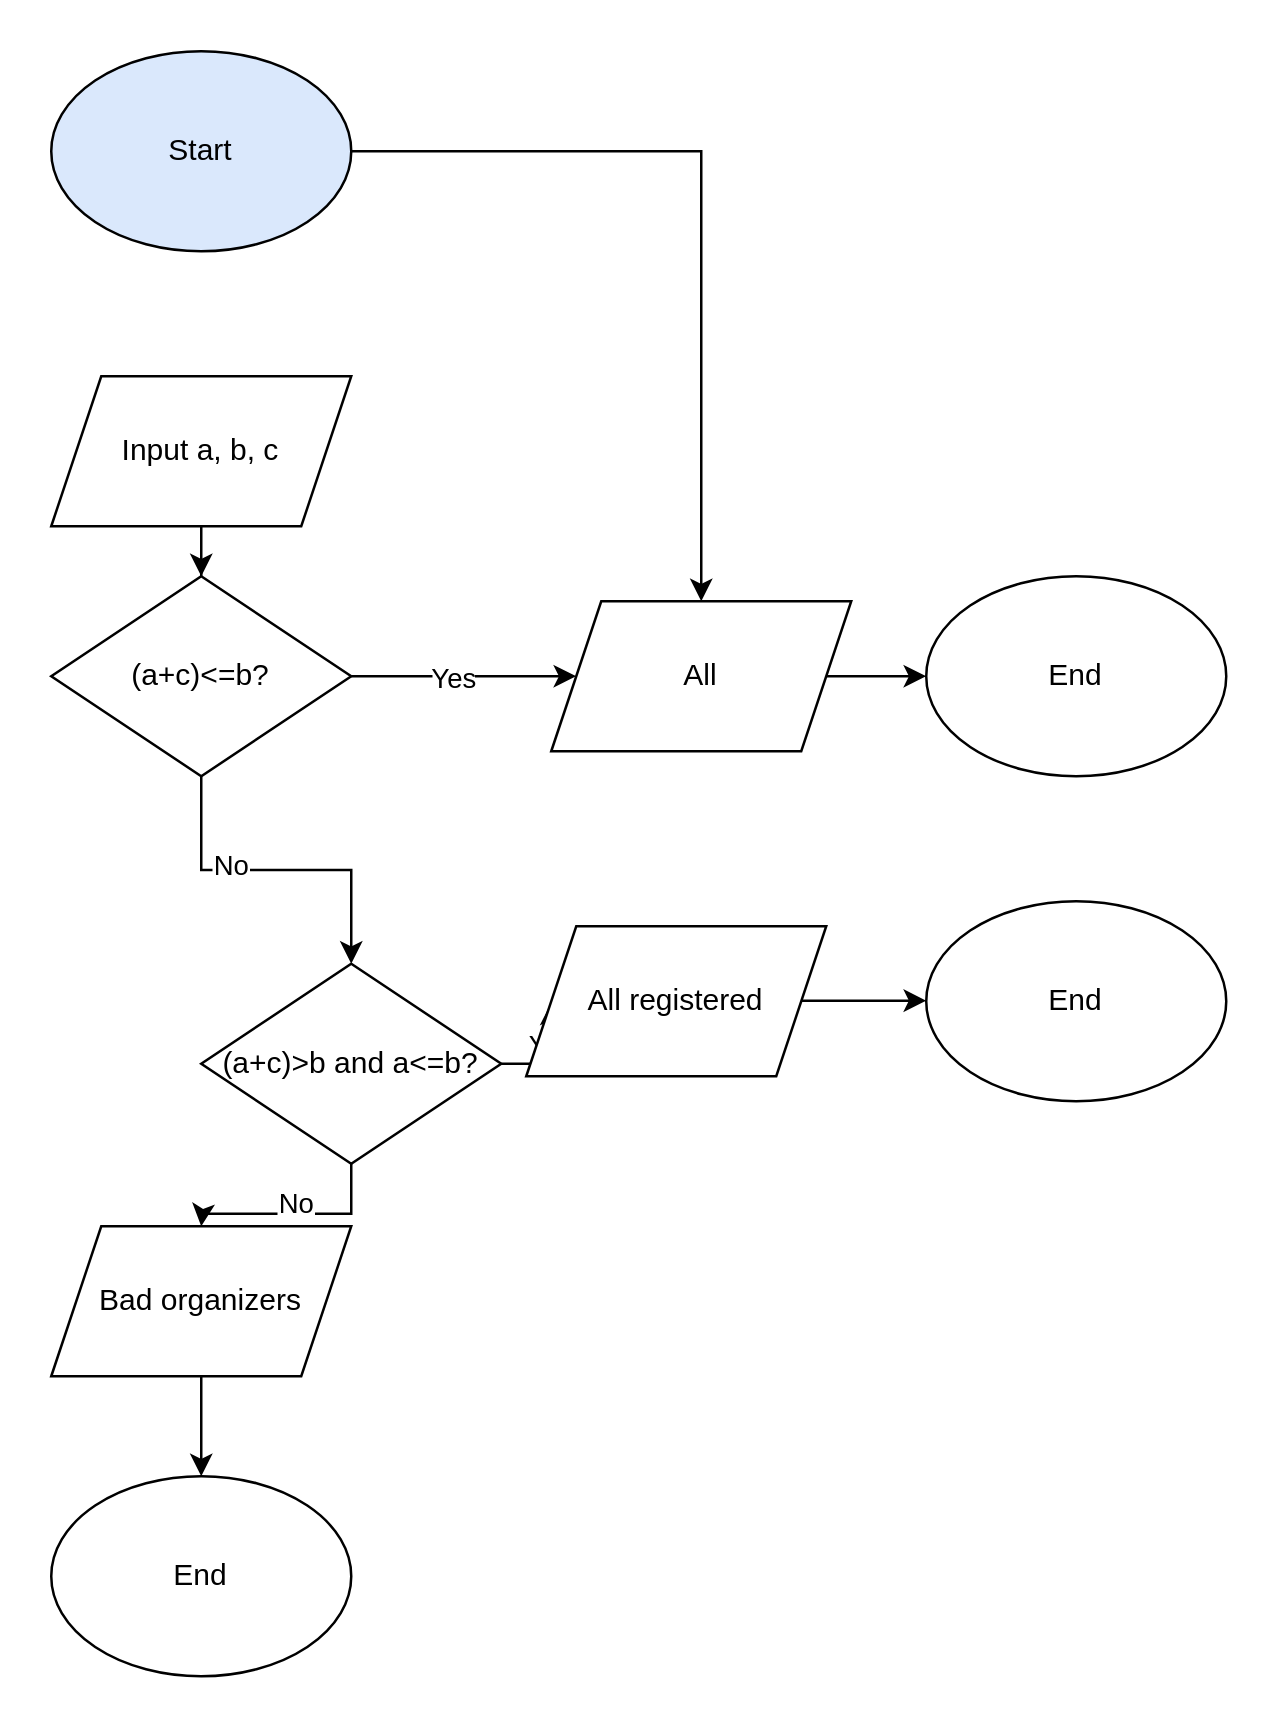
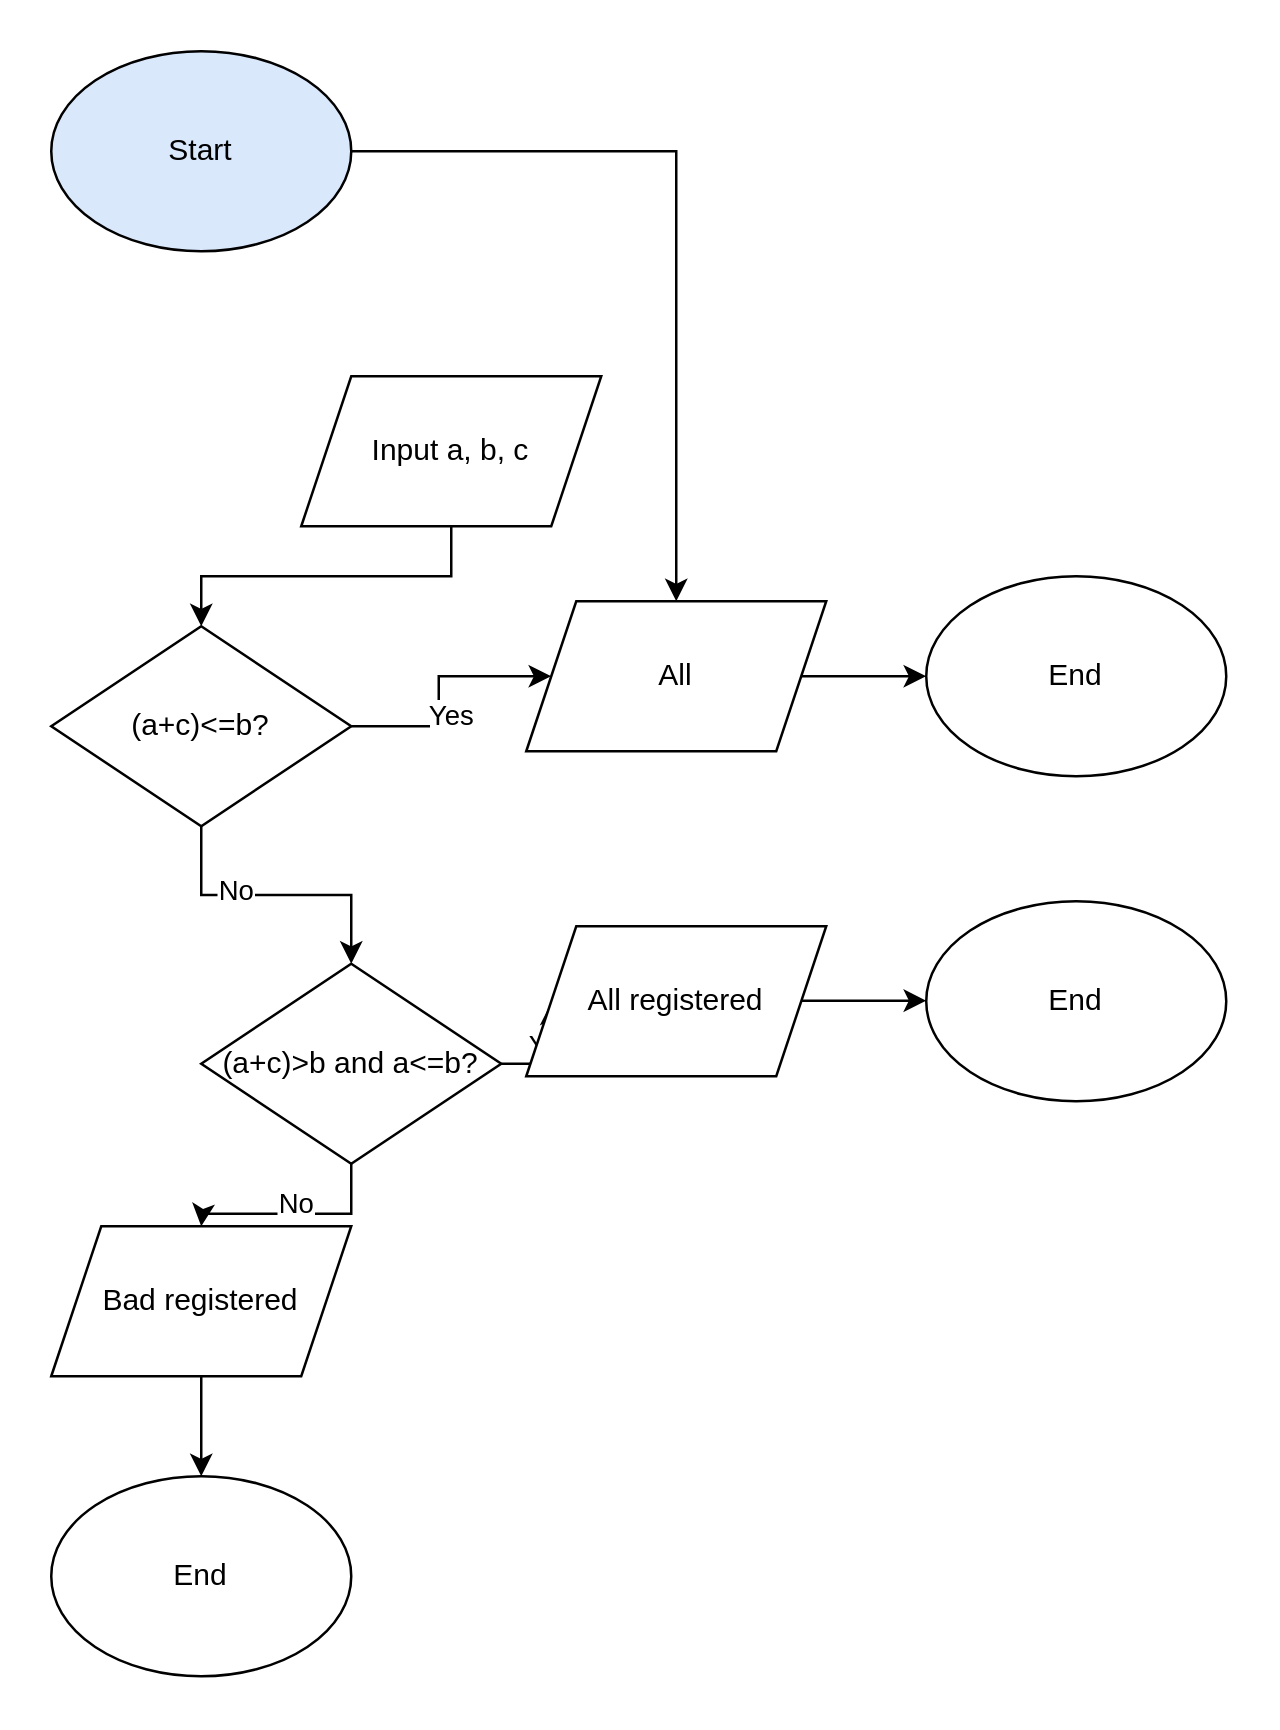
(201, 451) -> (451, 451)
(201, 676) -> (201, 726)
(701, 676) -> (676, 676)
(201, 1301) -> (201, 1301)
